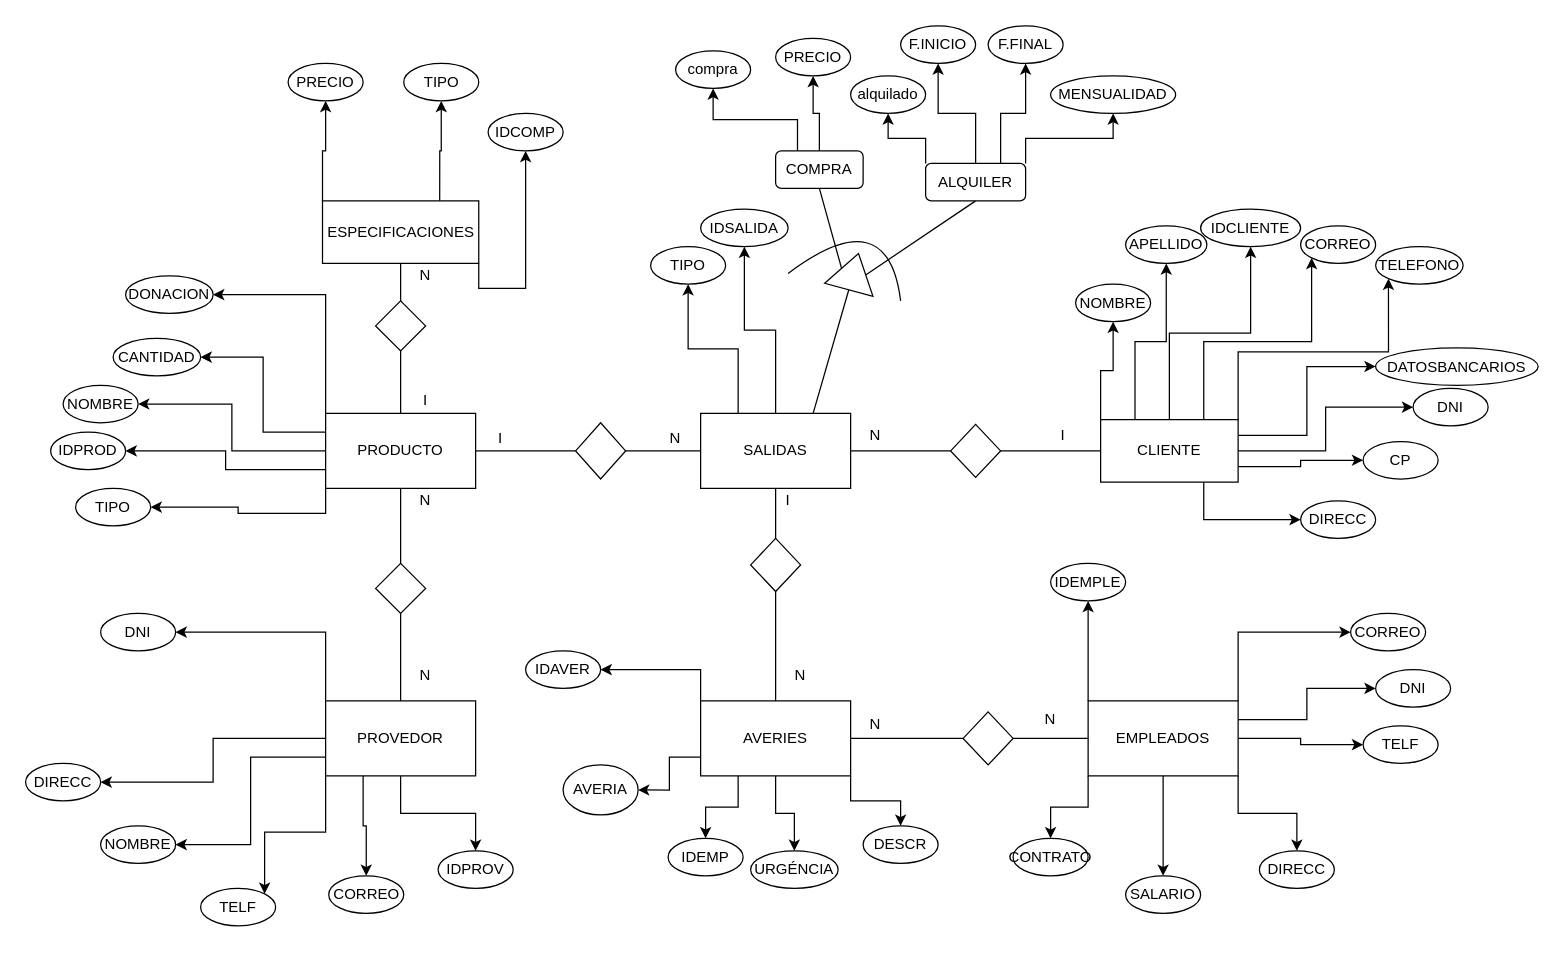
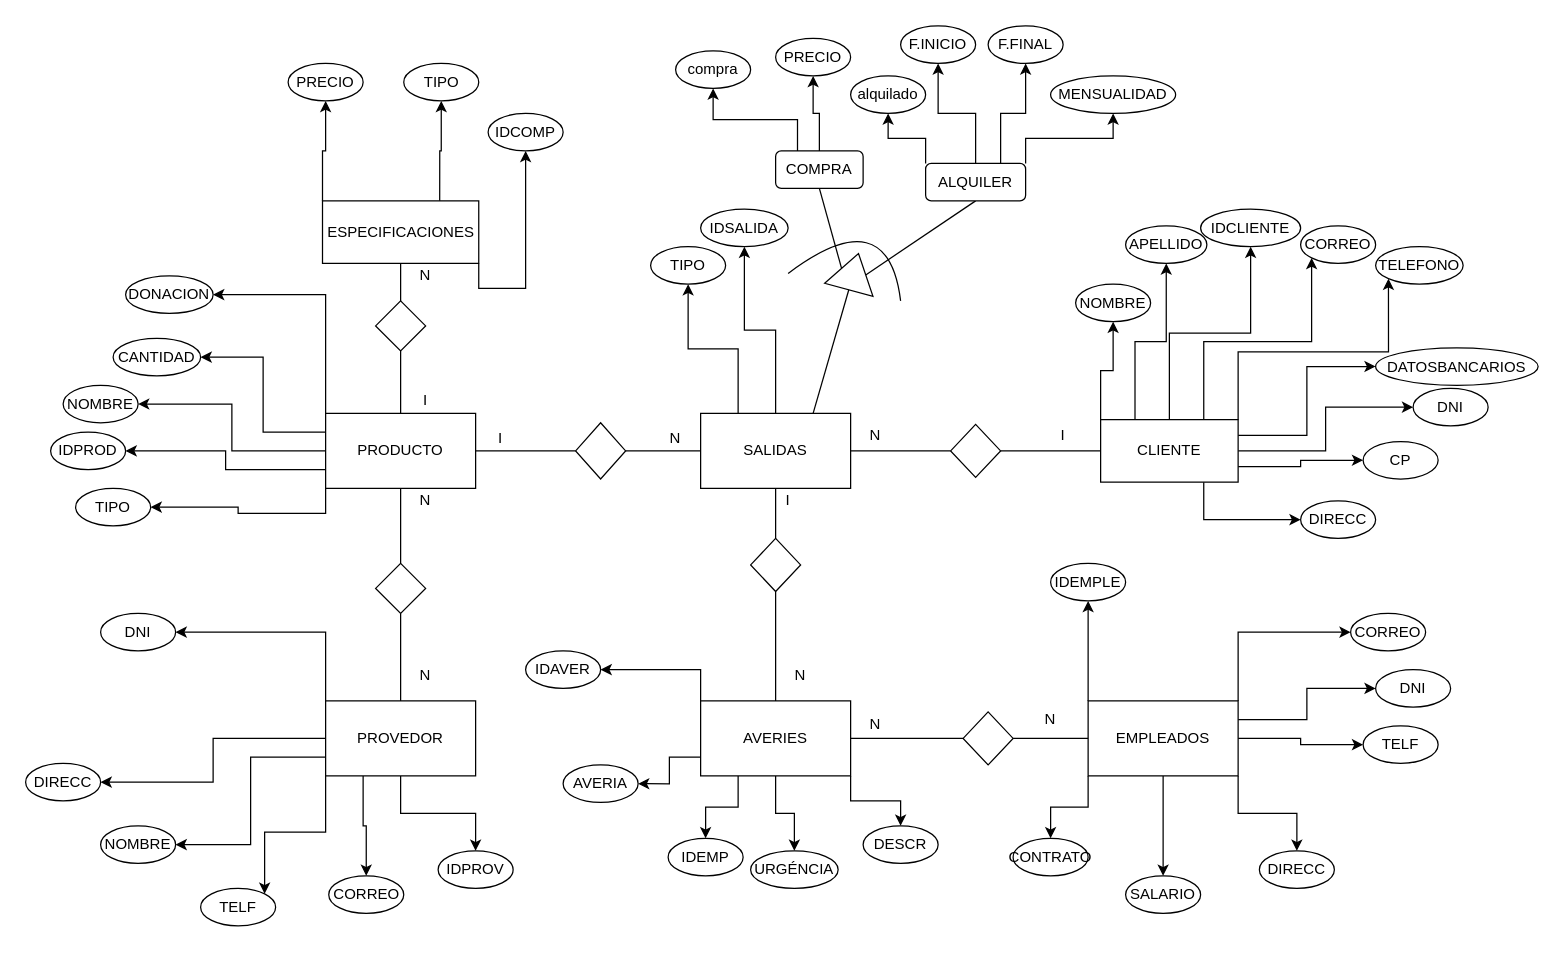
(601, 790) -> (601, 783)
